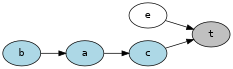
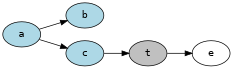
(176, 24) -> (176, 53)
(50, 53) -> (50, 26)
